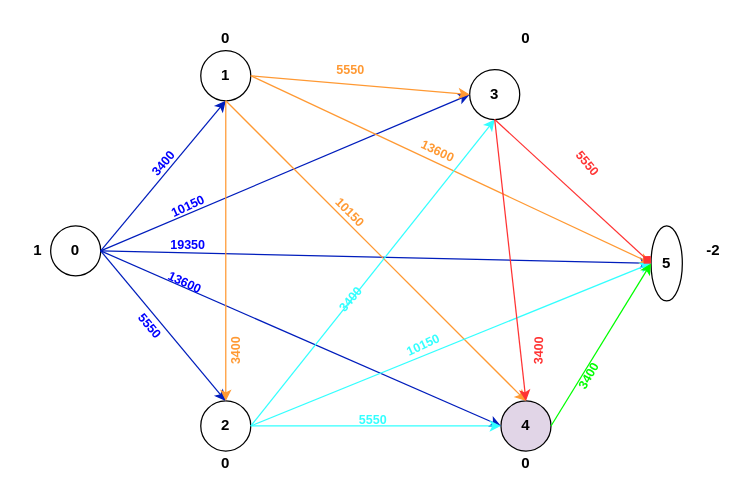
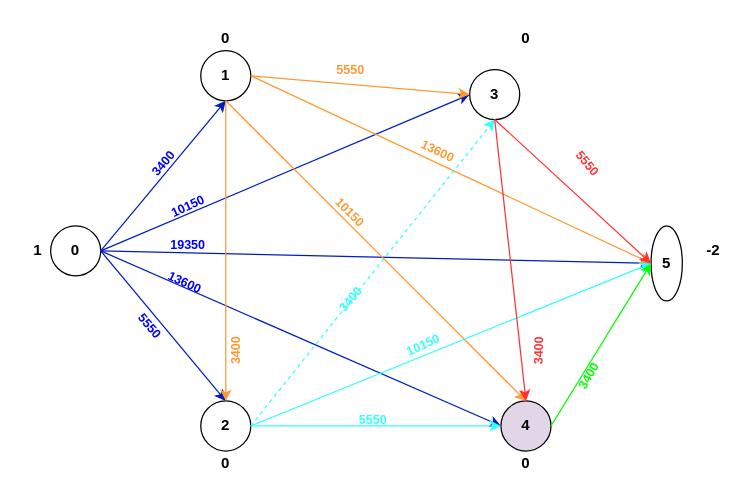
(643, 256) -> (643, 256)
(371, 274) -> (371, 274)
